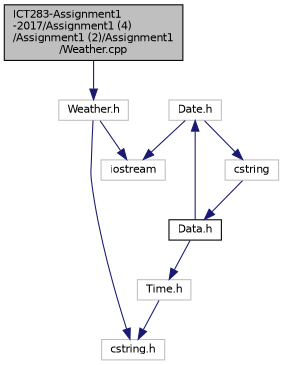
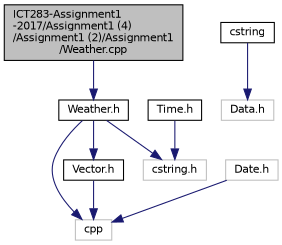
(94, 110) -> (94, 110)
(220, 136) -> none
none -> (94, 170)
(133, 170) -> (94, 230)
(252, 170) -> (248, 33)
(195, 175) -> none
(195, 230) -> (248, 110)
(182, 255) -> none
(164, 290) -> (175, 110)
